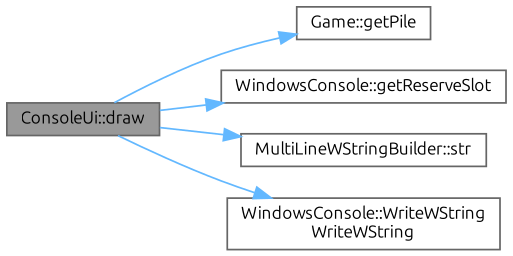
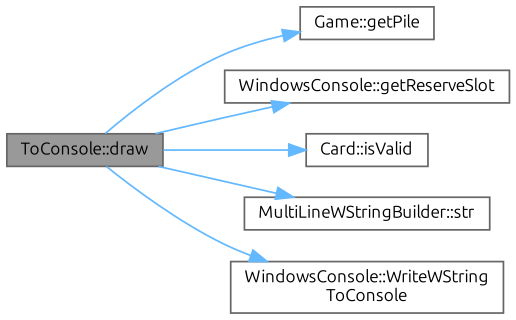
(83, 119) -> (85, 150)
none -> (367, 150)
(364, 224) -> (367, 287)
